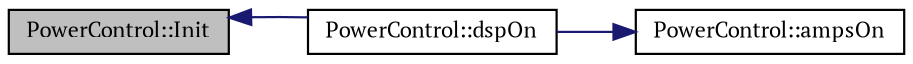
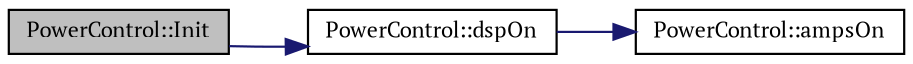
(280, 17) -> (257, 47)
